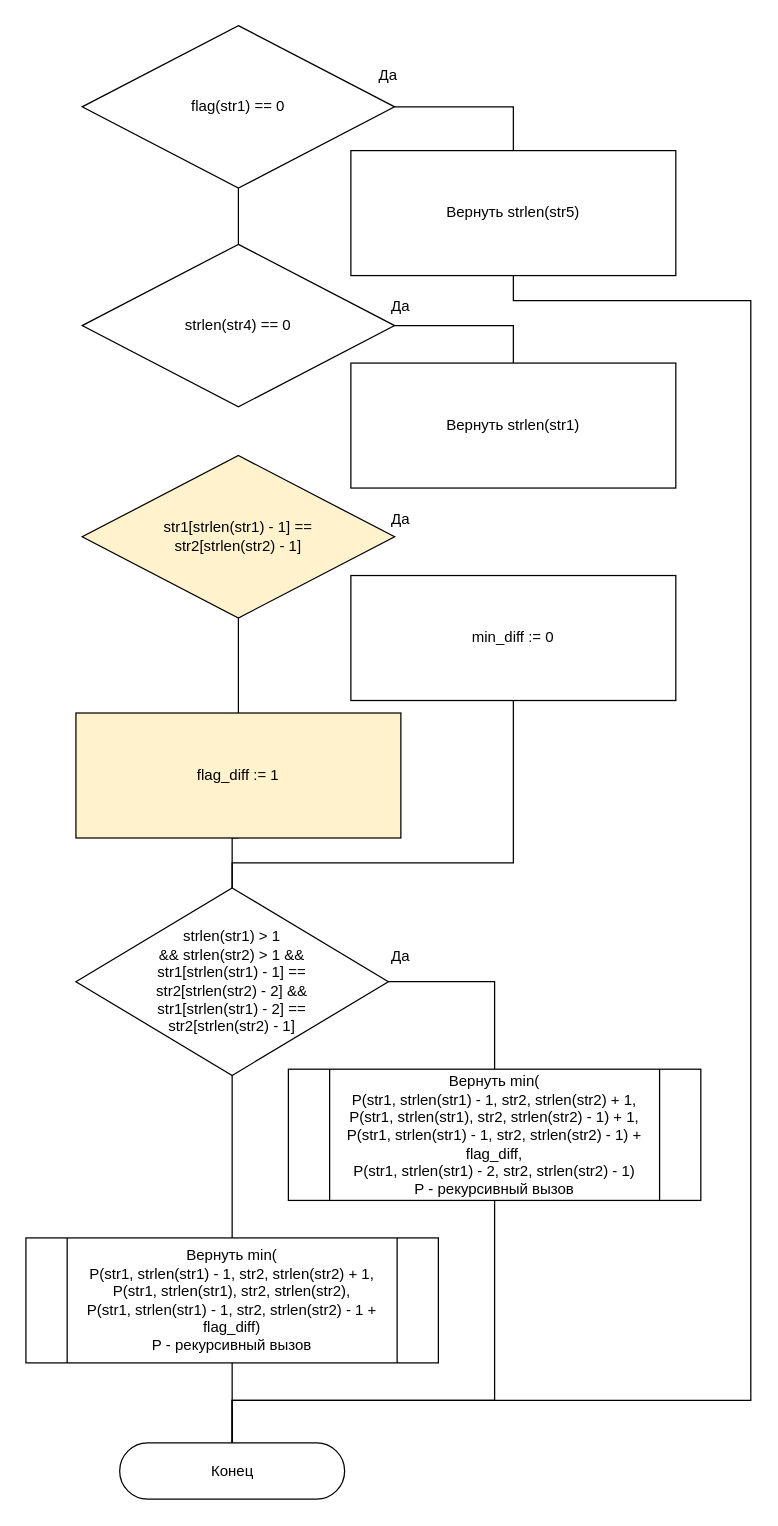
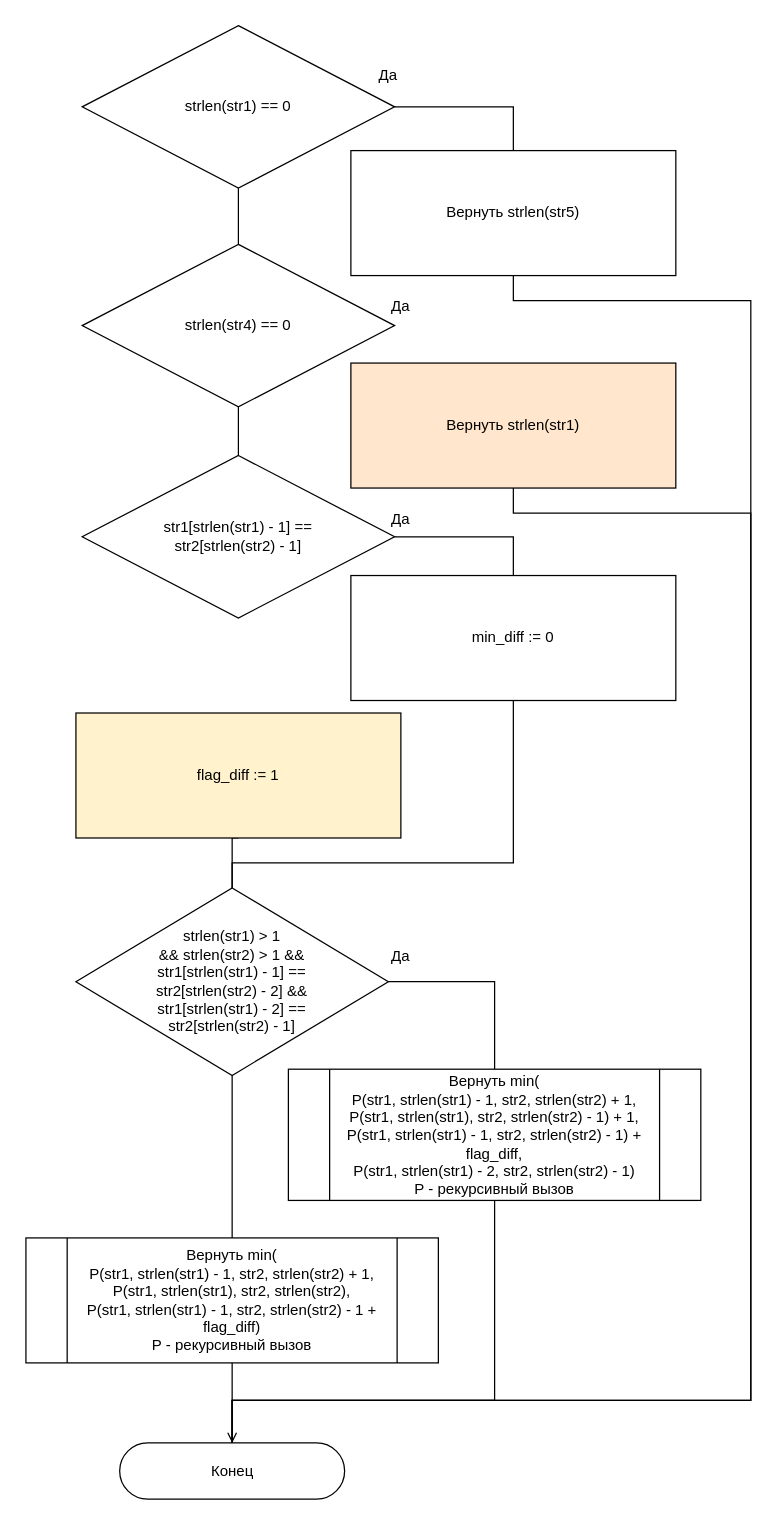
(238, 107) -> (238, 107)
(472, 326) -> none
(513, 426) -> (513, 426)
none -> (238, 431)
(751, 511) -> (751, 511)
none -> (617, 513)
(238, 537) -> (238, 537)
none -> (473, 537)
(238, 665) -> none
